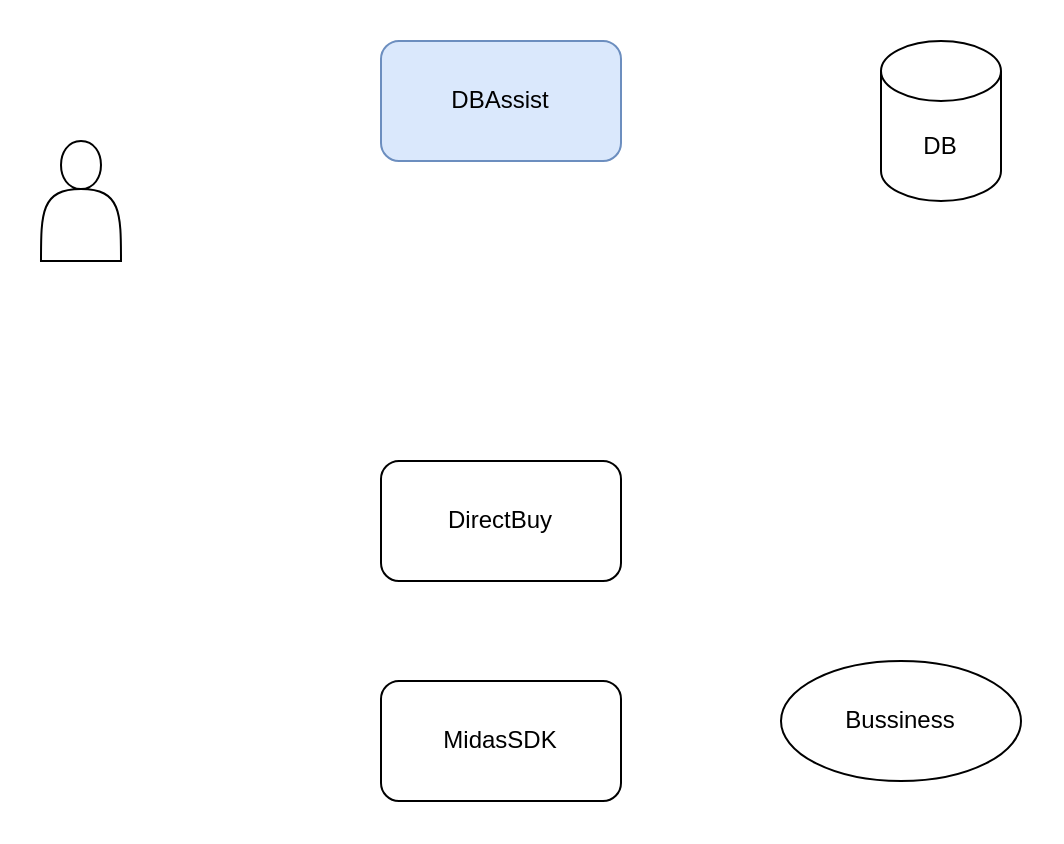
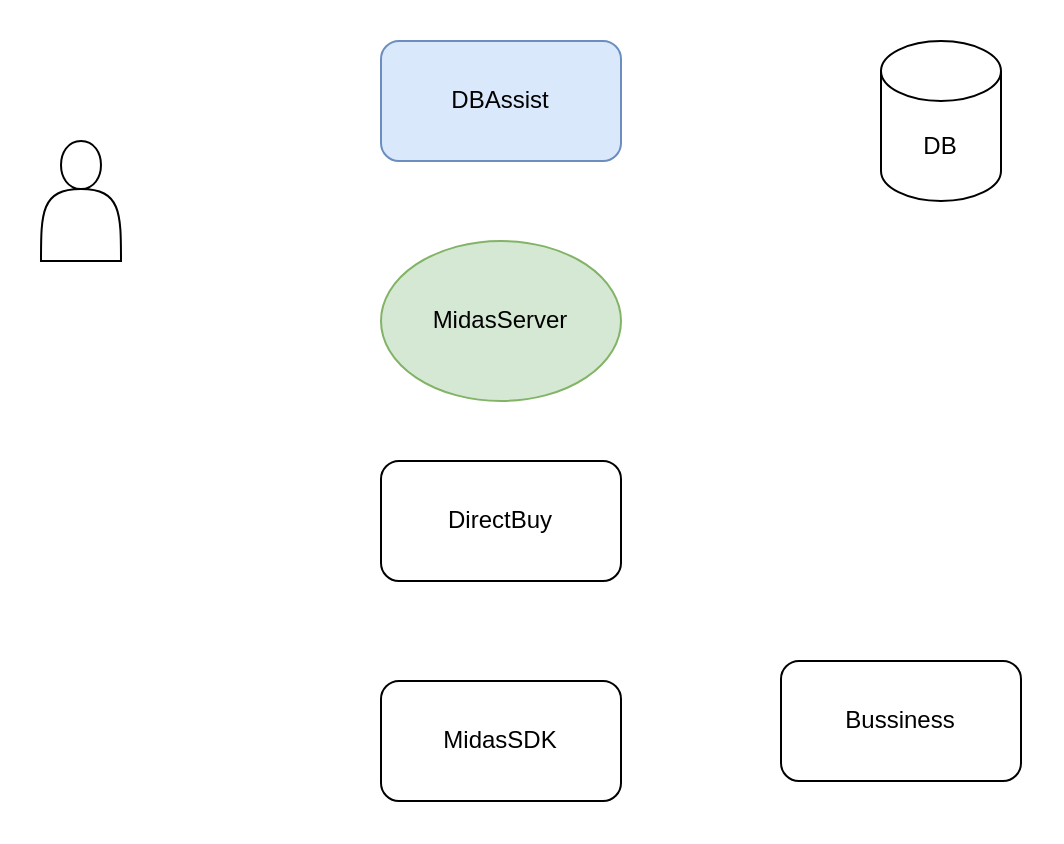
none -> (501, 321)
(901, 721) -> (901, 721)
